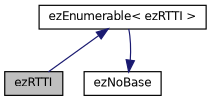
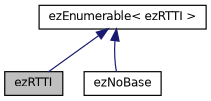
(130, 45) -> (115, 56)
